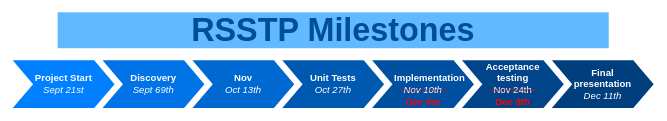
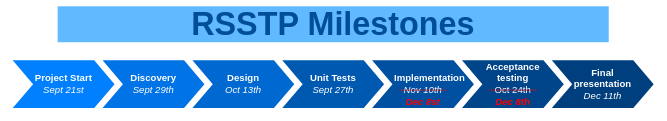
(333, 30) -> (333, 24)
(153, 84) -> (153, 84)
(243, 84) -> (243, 84)
(333, 84) -> (333, 84)
(513, 84) -> (513, 84)
